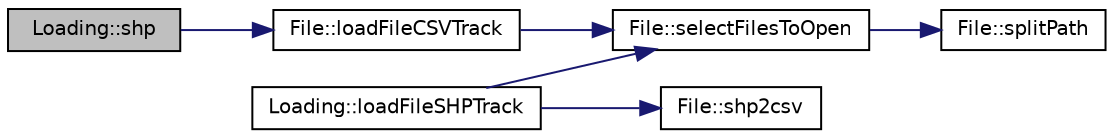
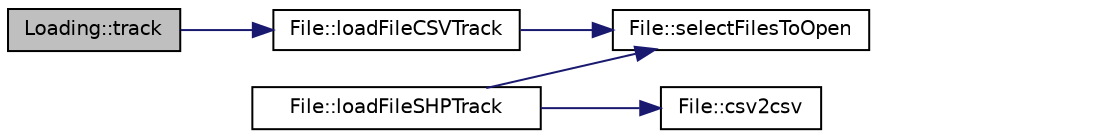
(94, 30) -> (94, 30)
(1023, 30) -> none
(397, 108) -> (397, 108)
(741, 108) -> (741, 108)
